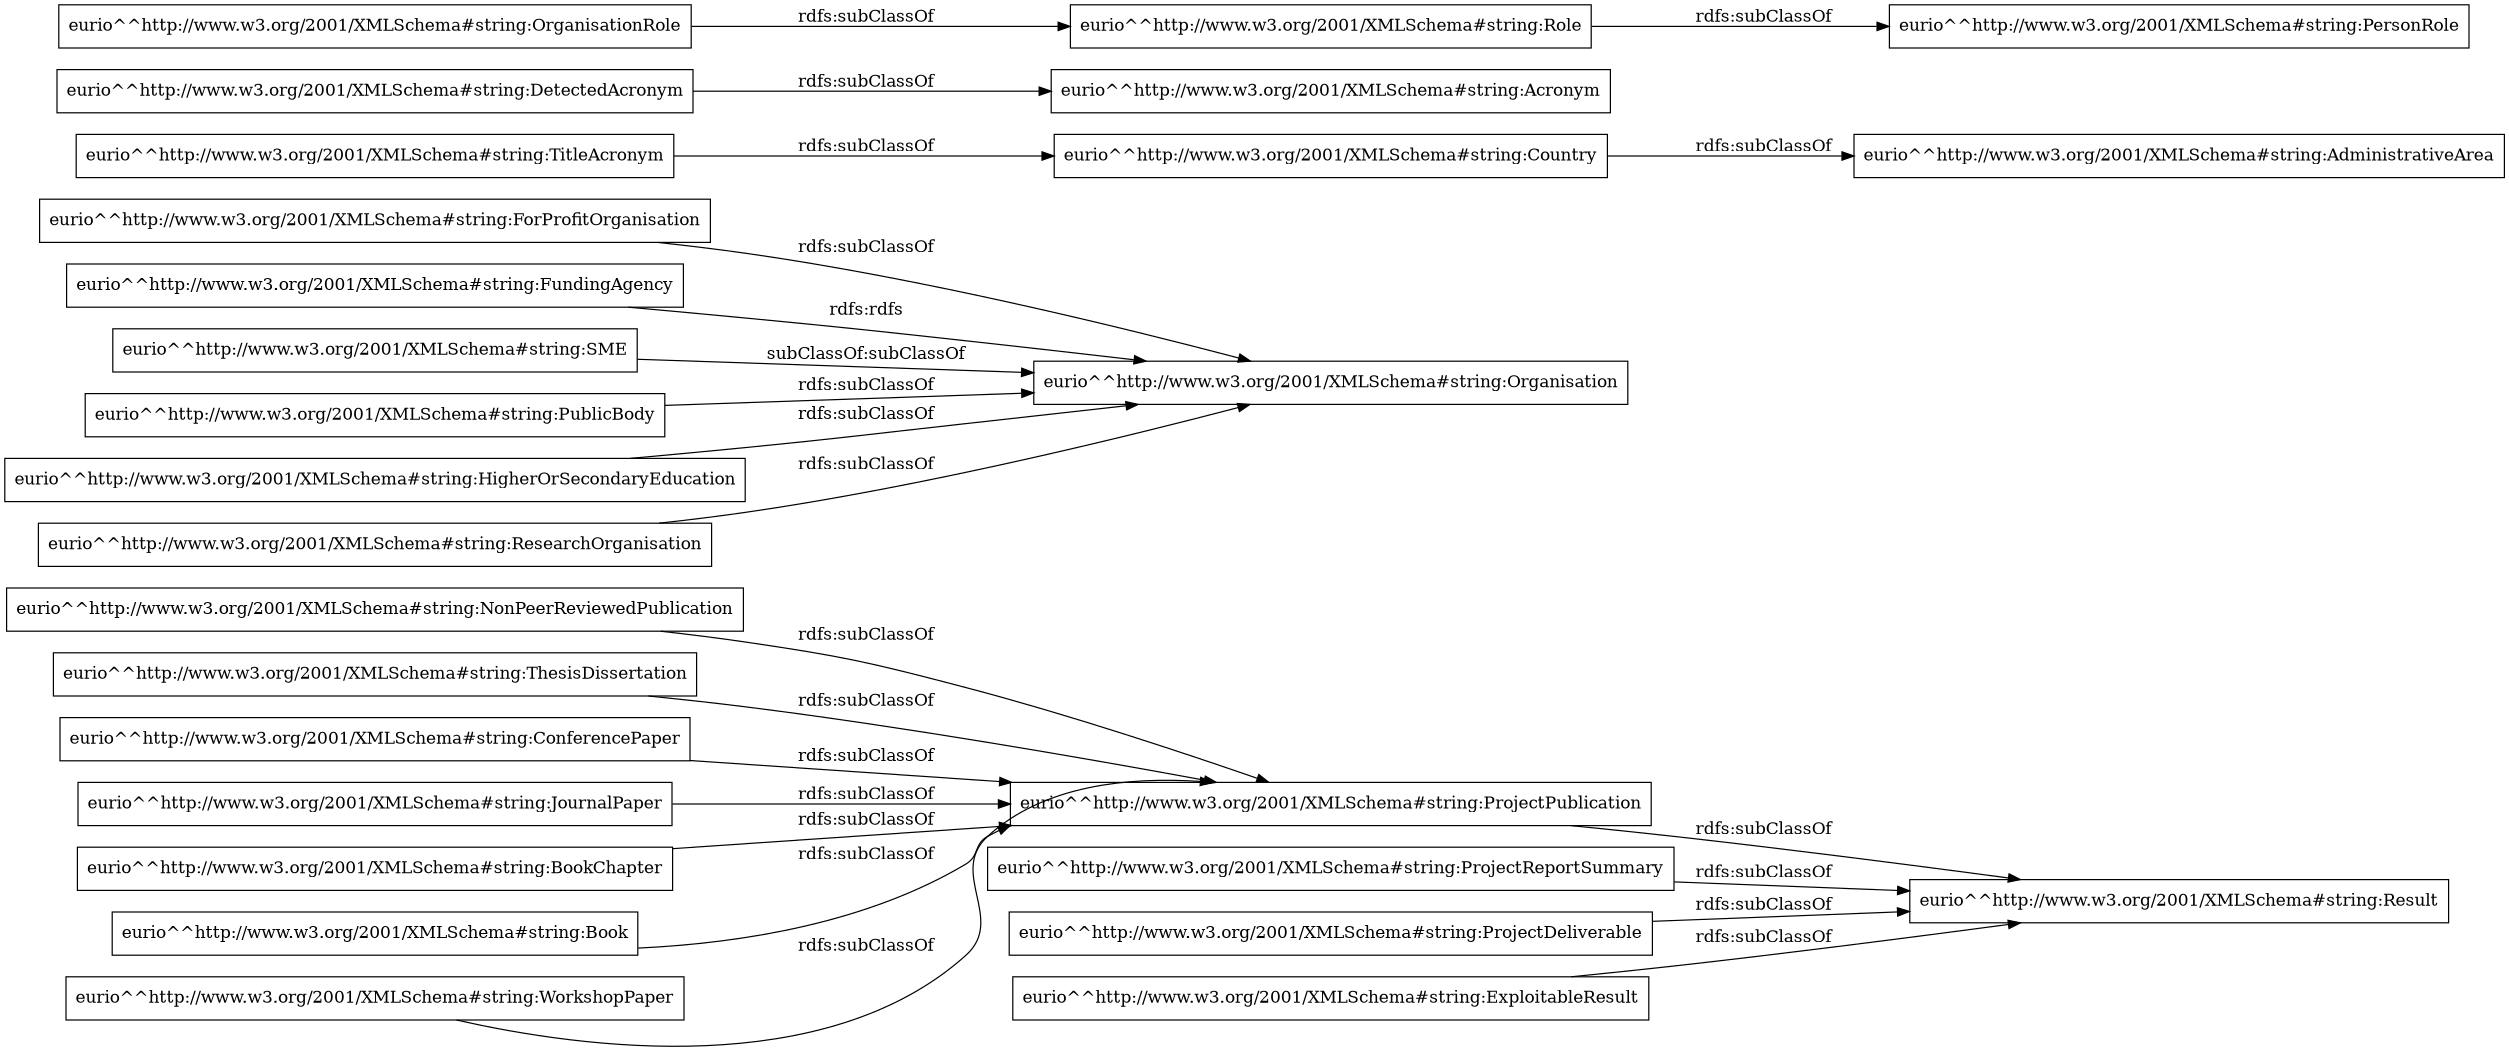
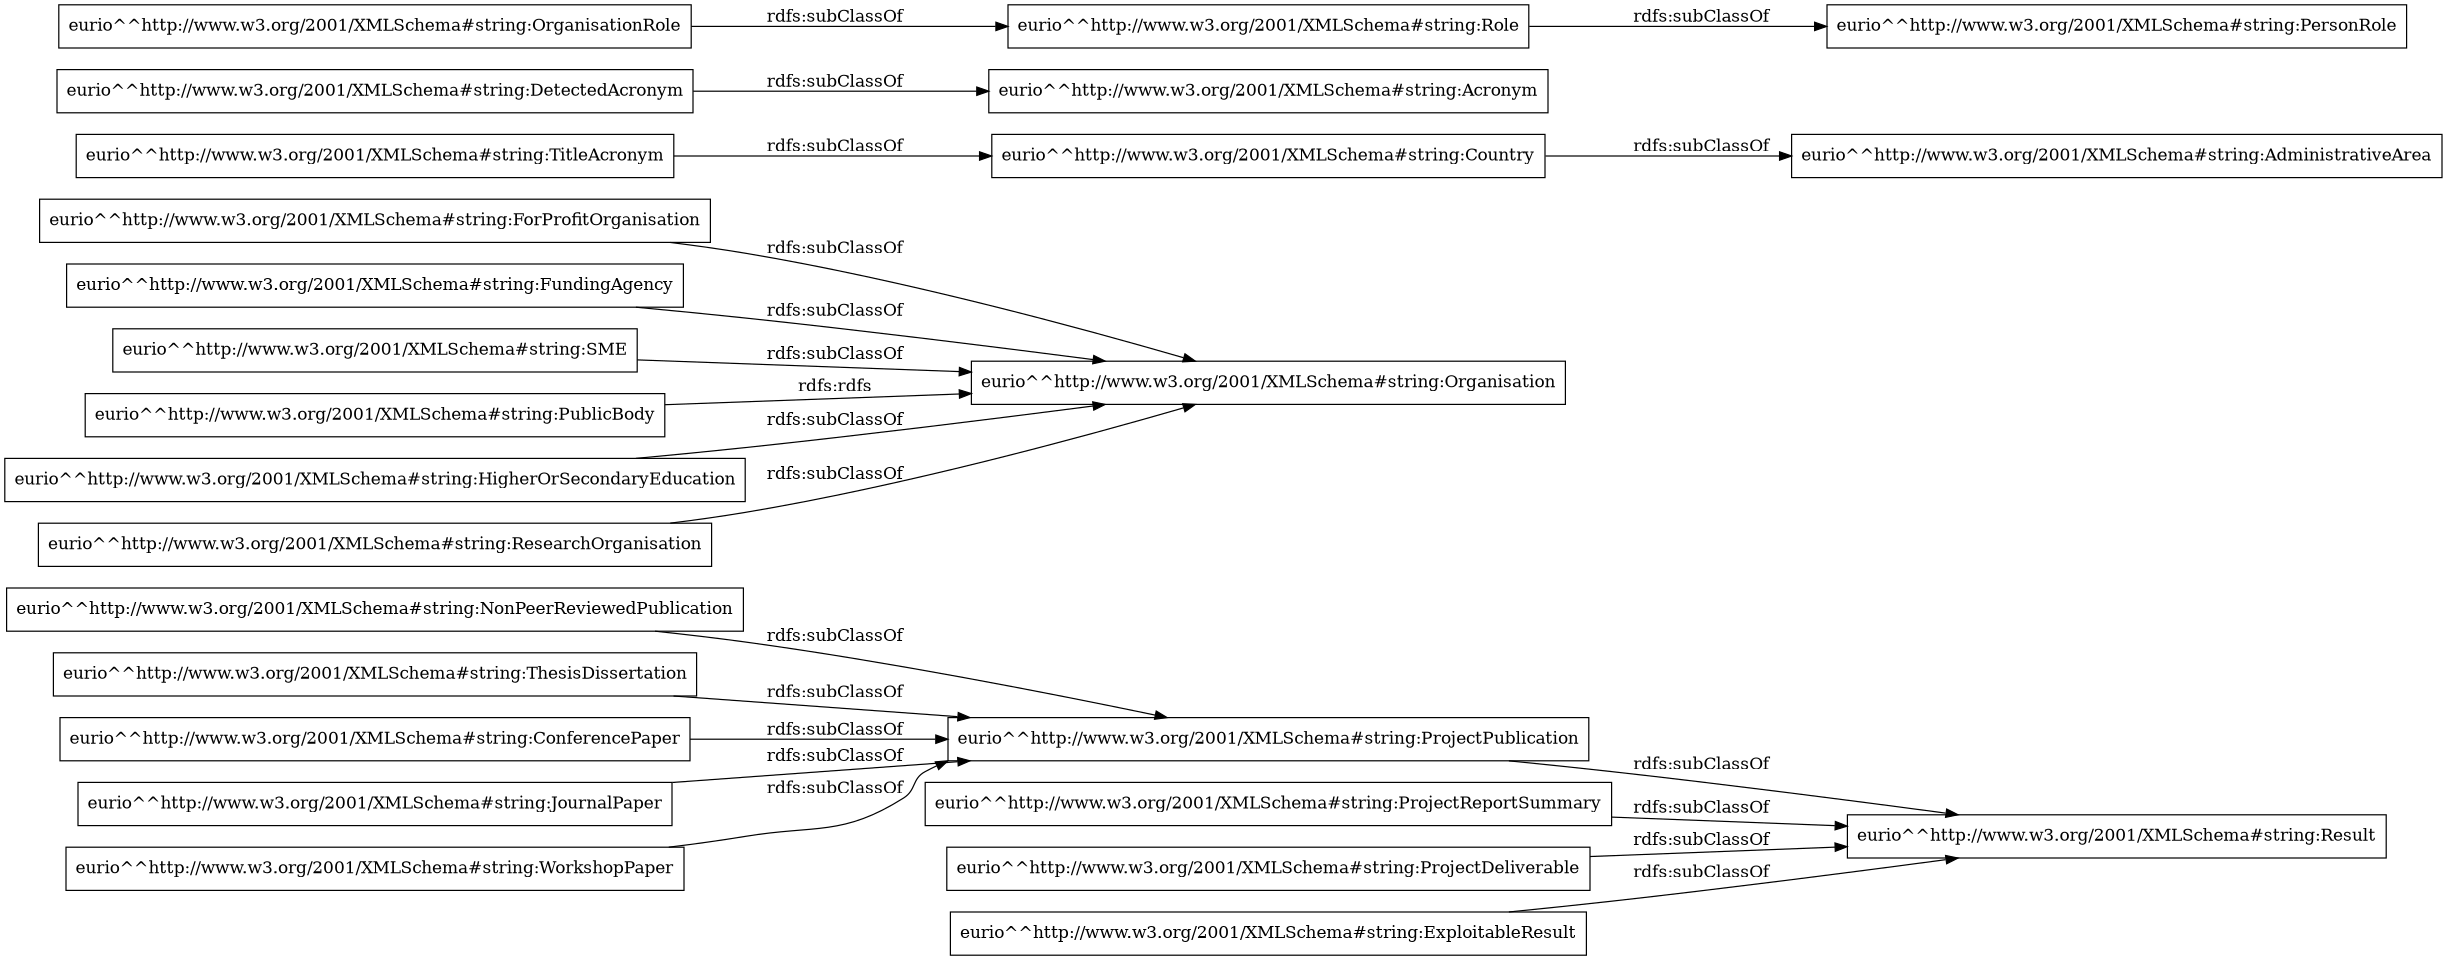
(866, 310) -> (835, 311)
(866, 355) -> (835, 355)
(866, 386) -> (835, 387)
(375, 869) -> none
(375, 934) -> none
